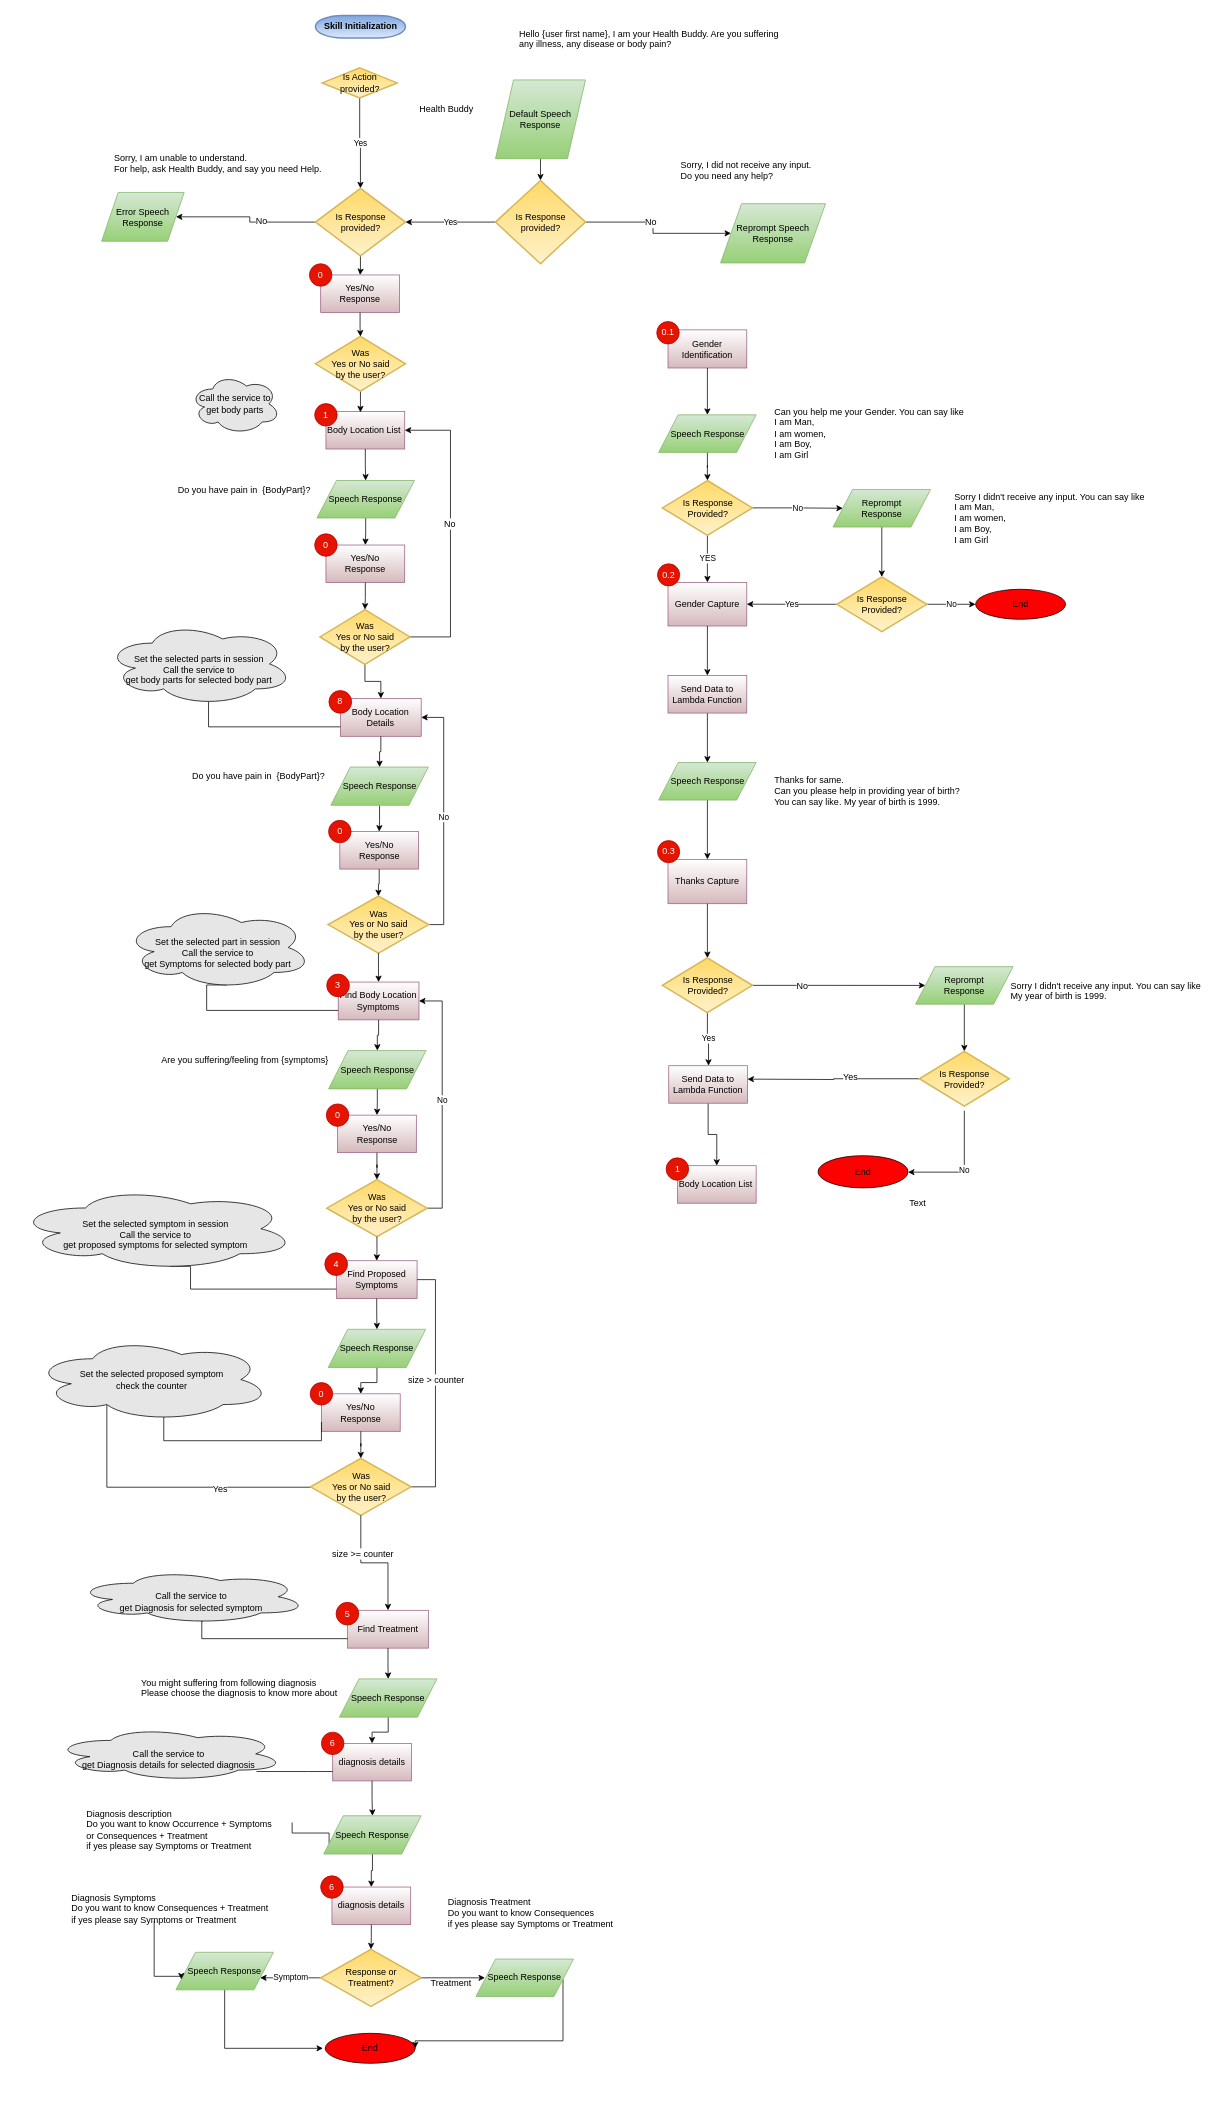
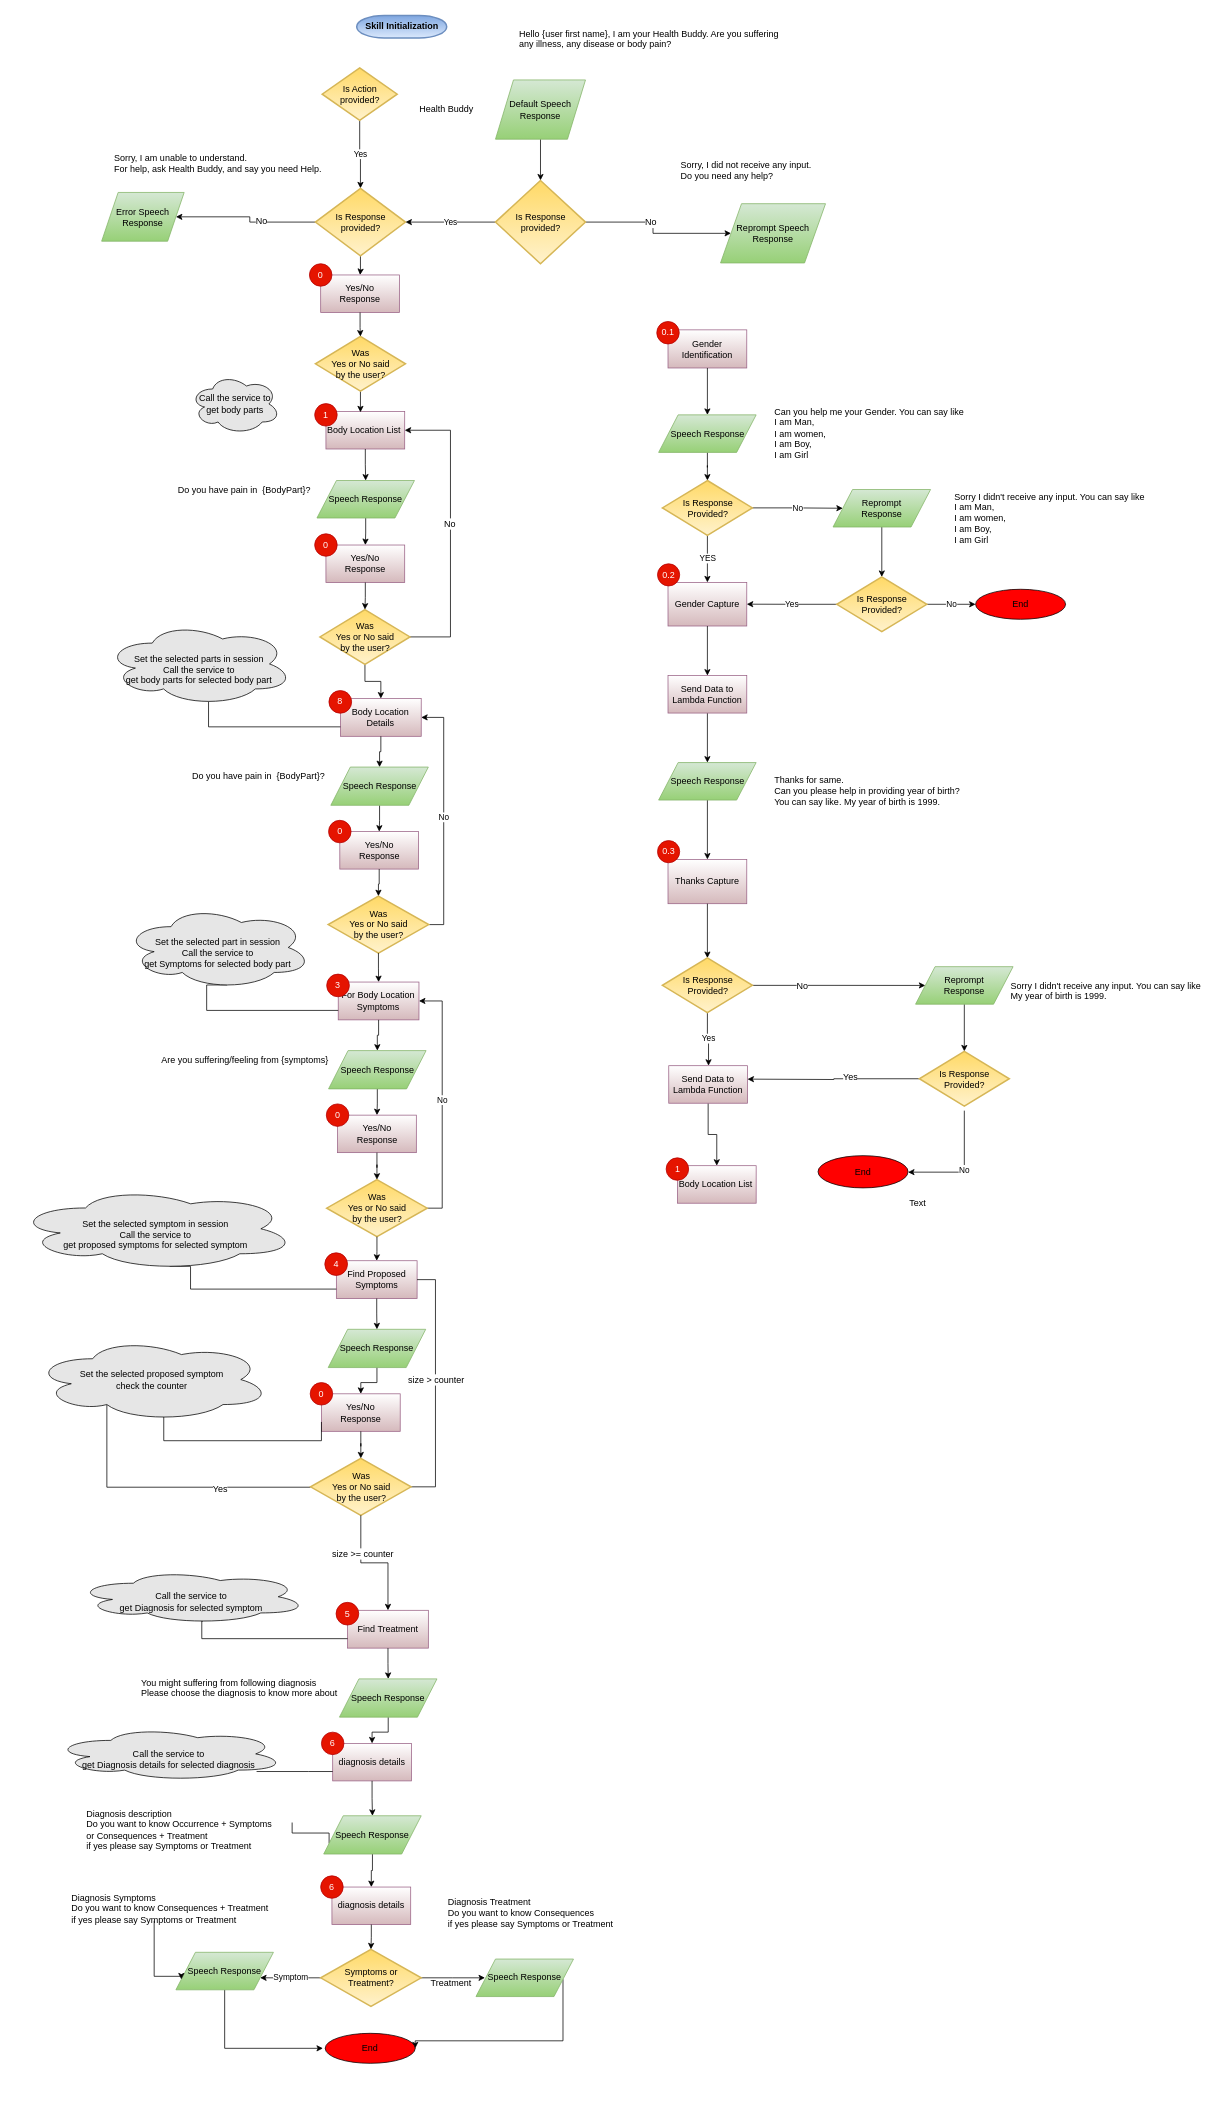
(360, 27) -> (402, 27)
(360, 83) -> (360, 94)
(540, 119) -> (540, 110)
(378, 1001) -> (378, 1001)
(371, 1977) -> (371, 1977)
